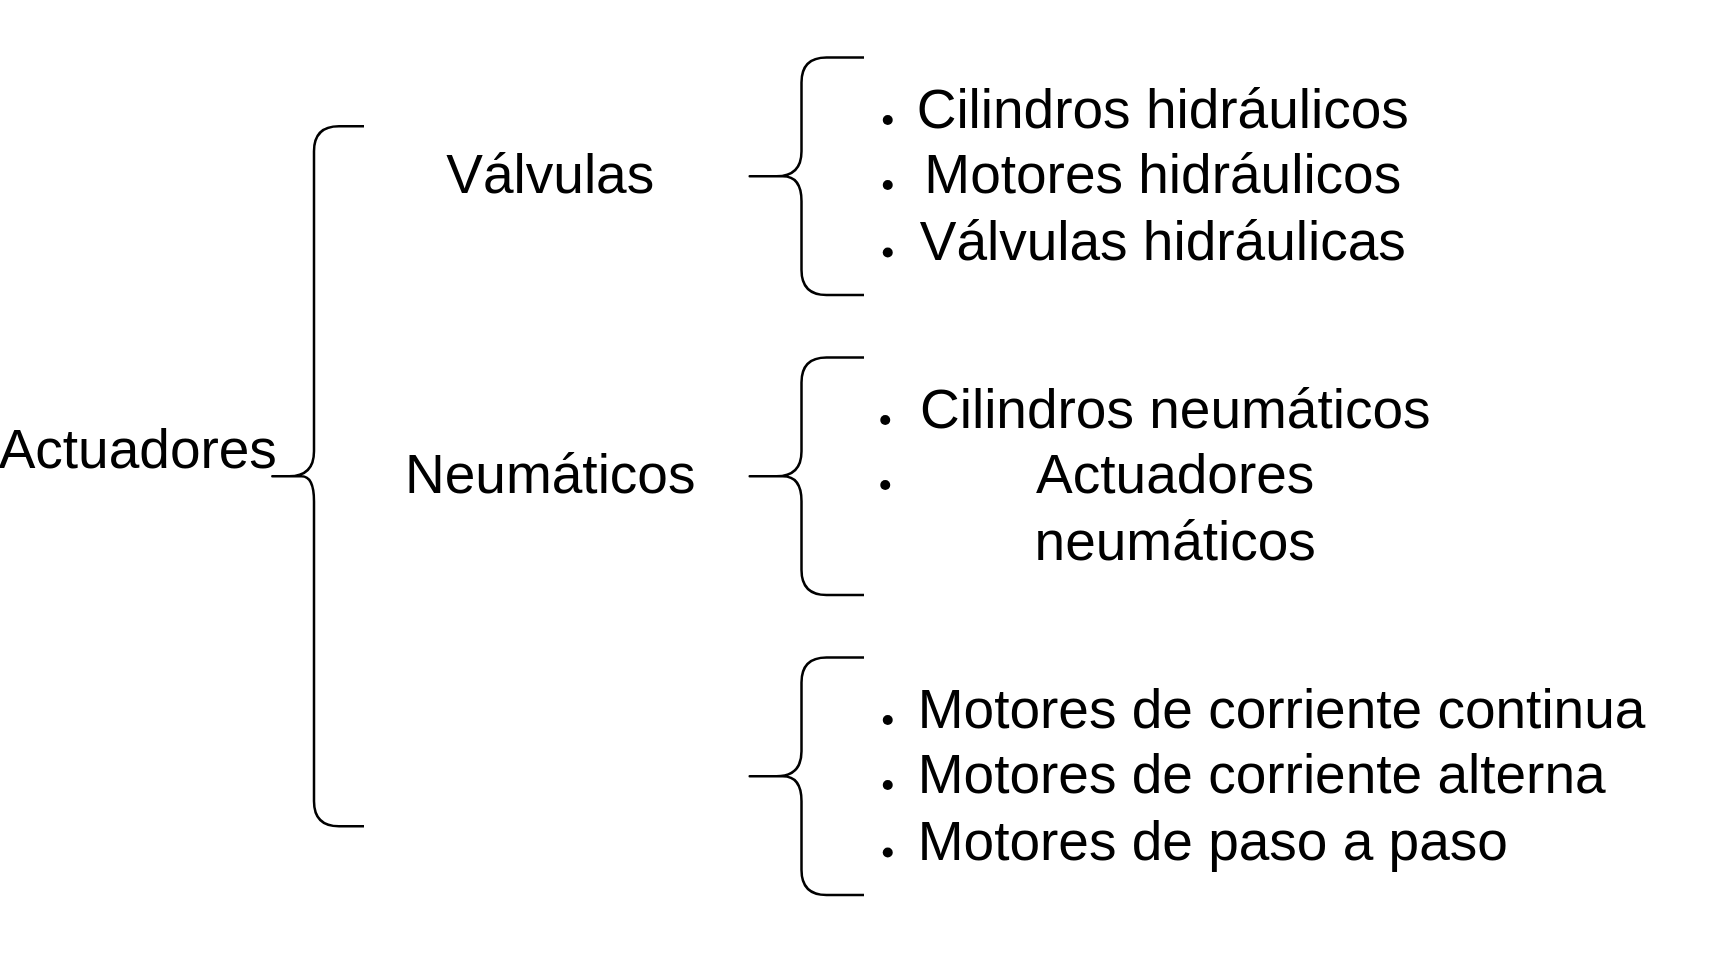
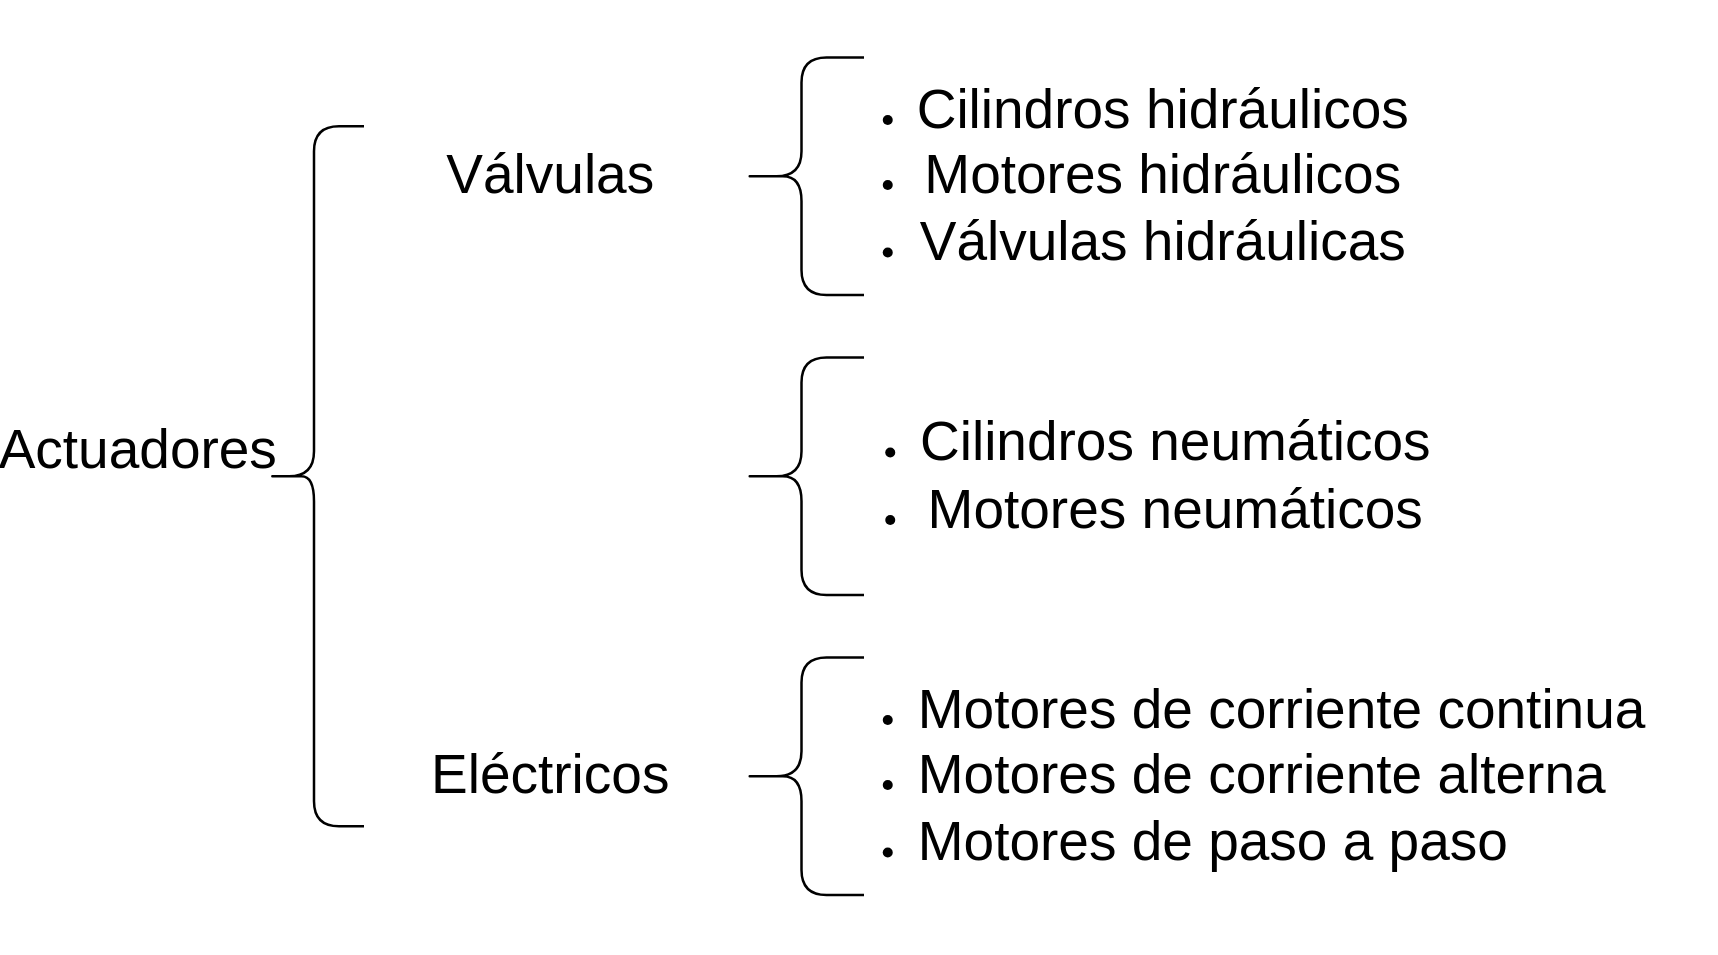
(551, 476) -> none
(1126, 476) -> (1126, 476)
none -> (551, 776)
